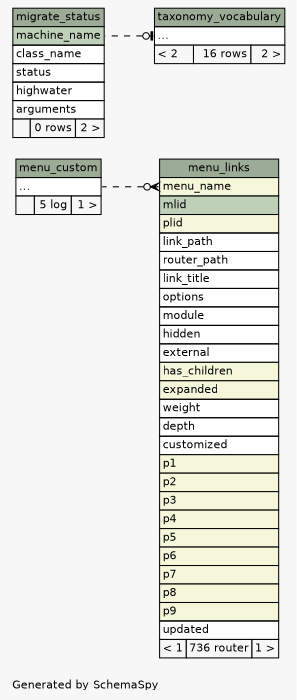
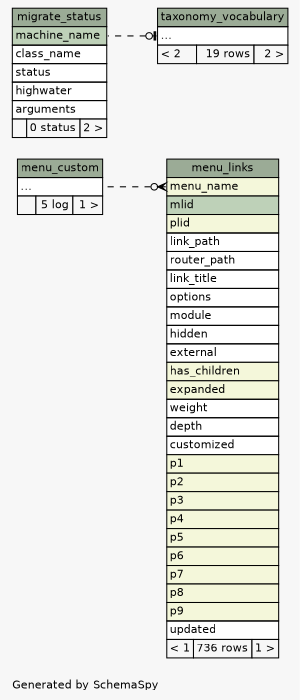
(225, 54) -> (228, 54)
(53, 128) -> (53, 128)
(219, 648) -> (223, 648)
